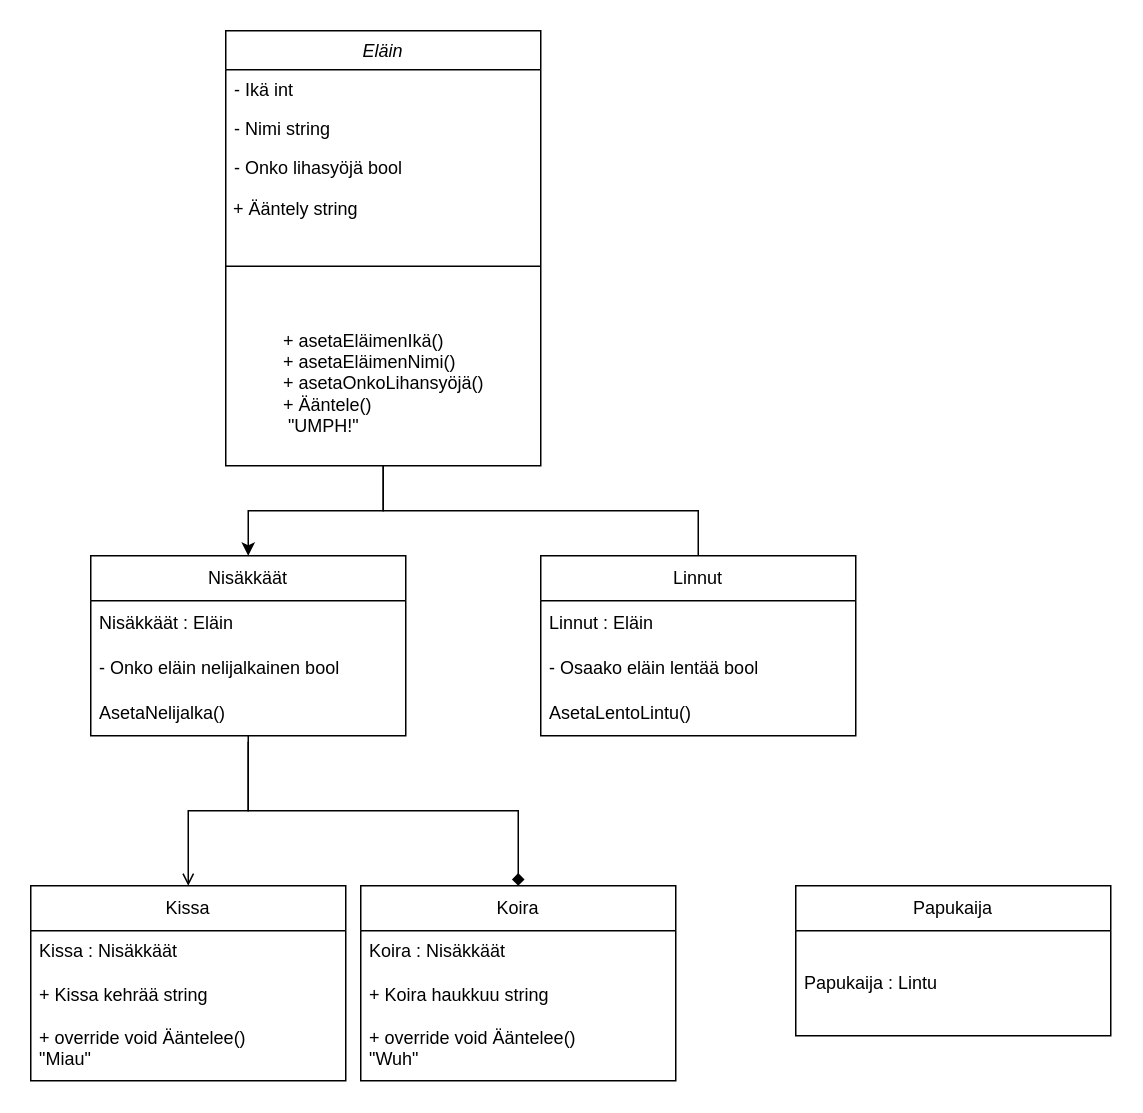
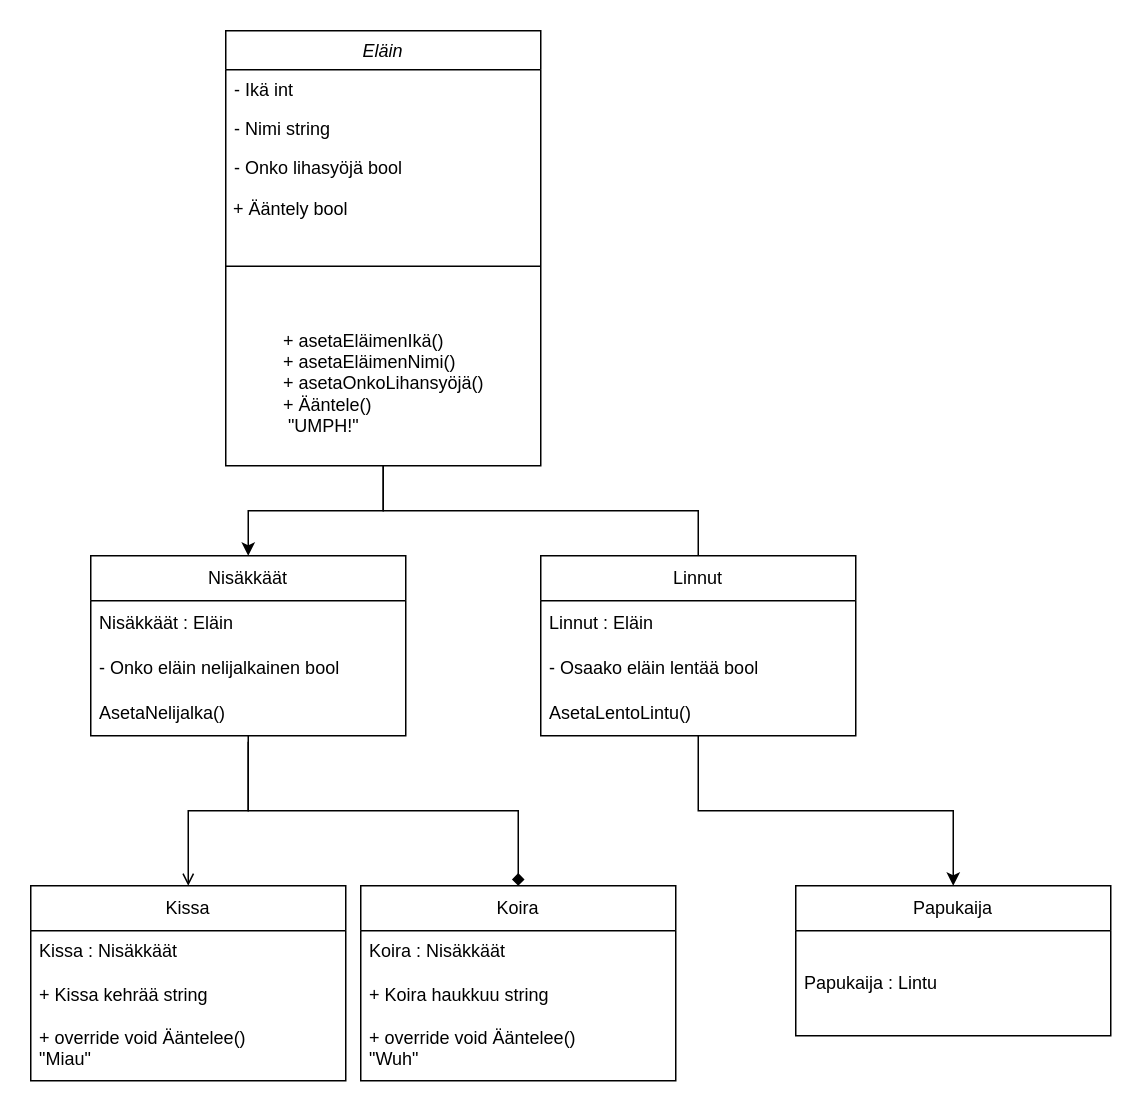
(300, 209) -> (290, 209)
none -> (821, 811)
